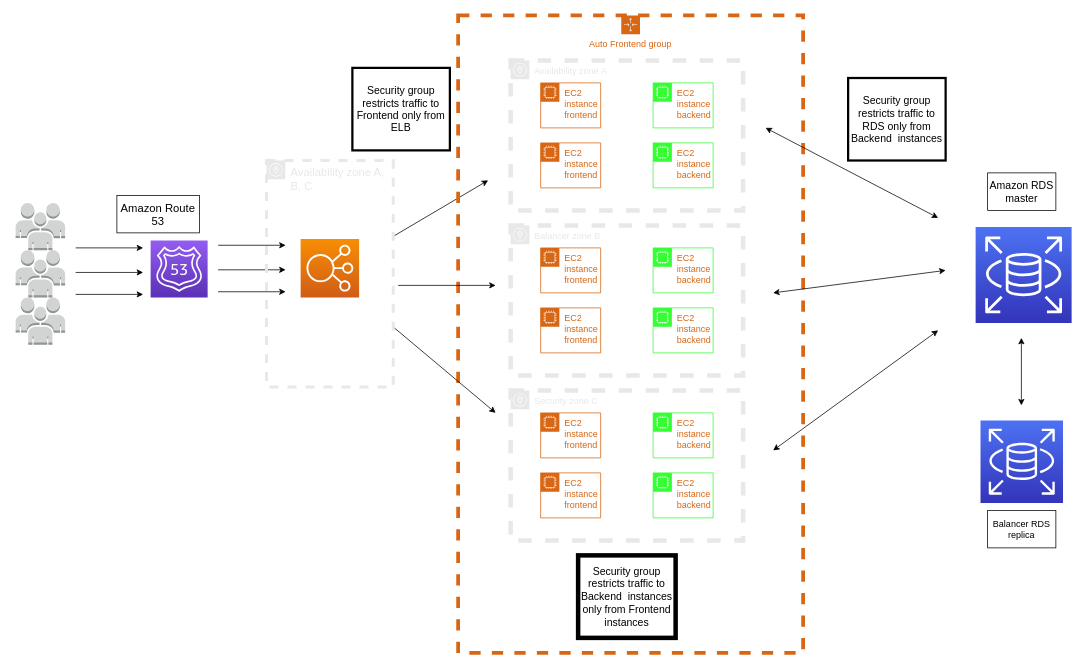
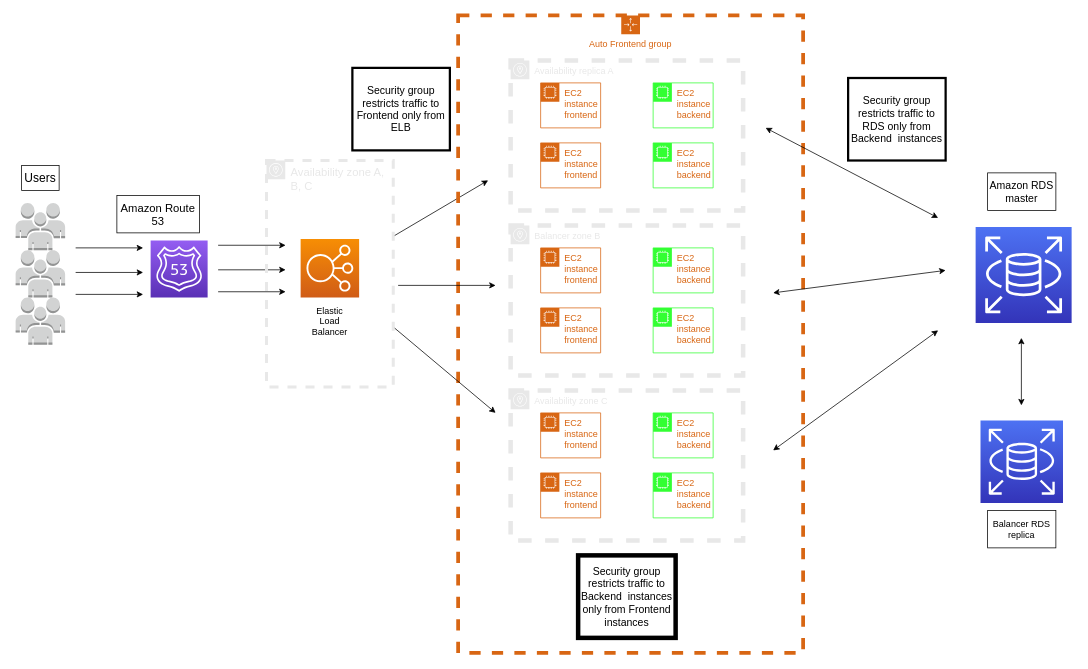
(574, 71) -> (579, 71)
none -> (40, 178)
none -> (330, 321)
(569, 401) -> (574, 401)
